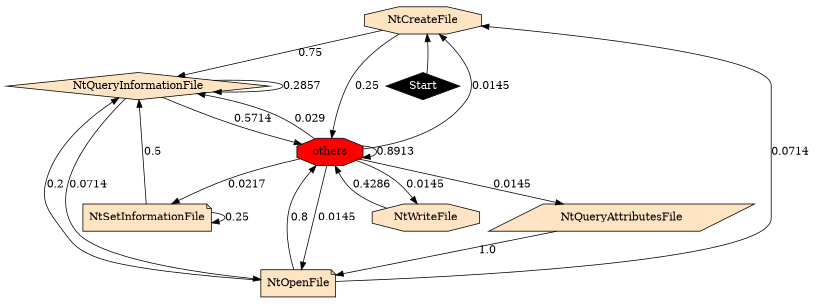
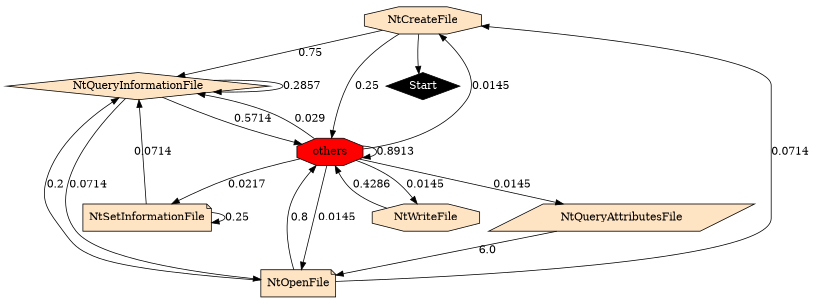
(428, 58) -> (418, 50)
(153, 152) -> (153, 152)
(487, 250) -> (487, 250)
